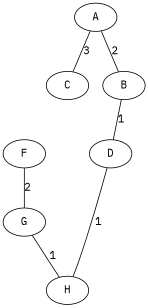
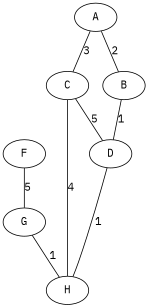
none -> (89, 120)
(28, 188) -> (28, 188)
none -> (67, 188)
